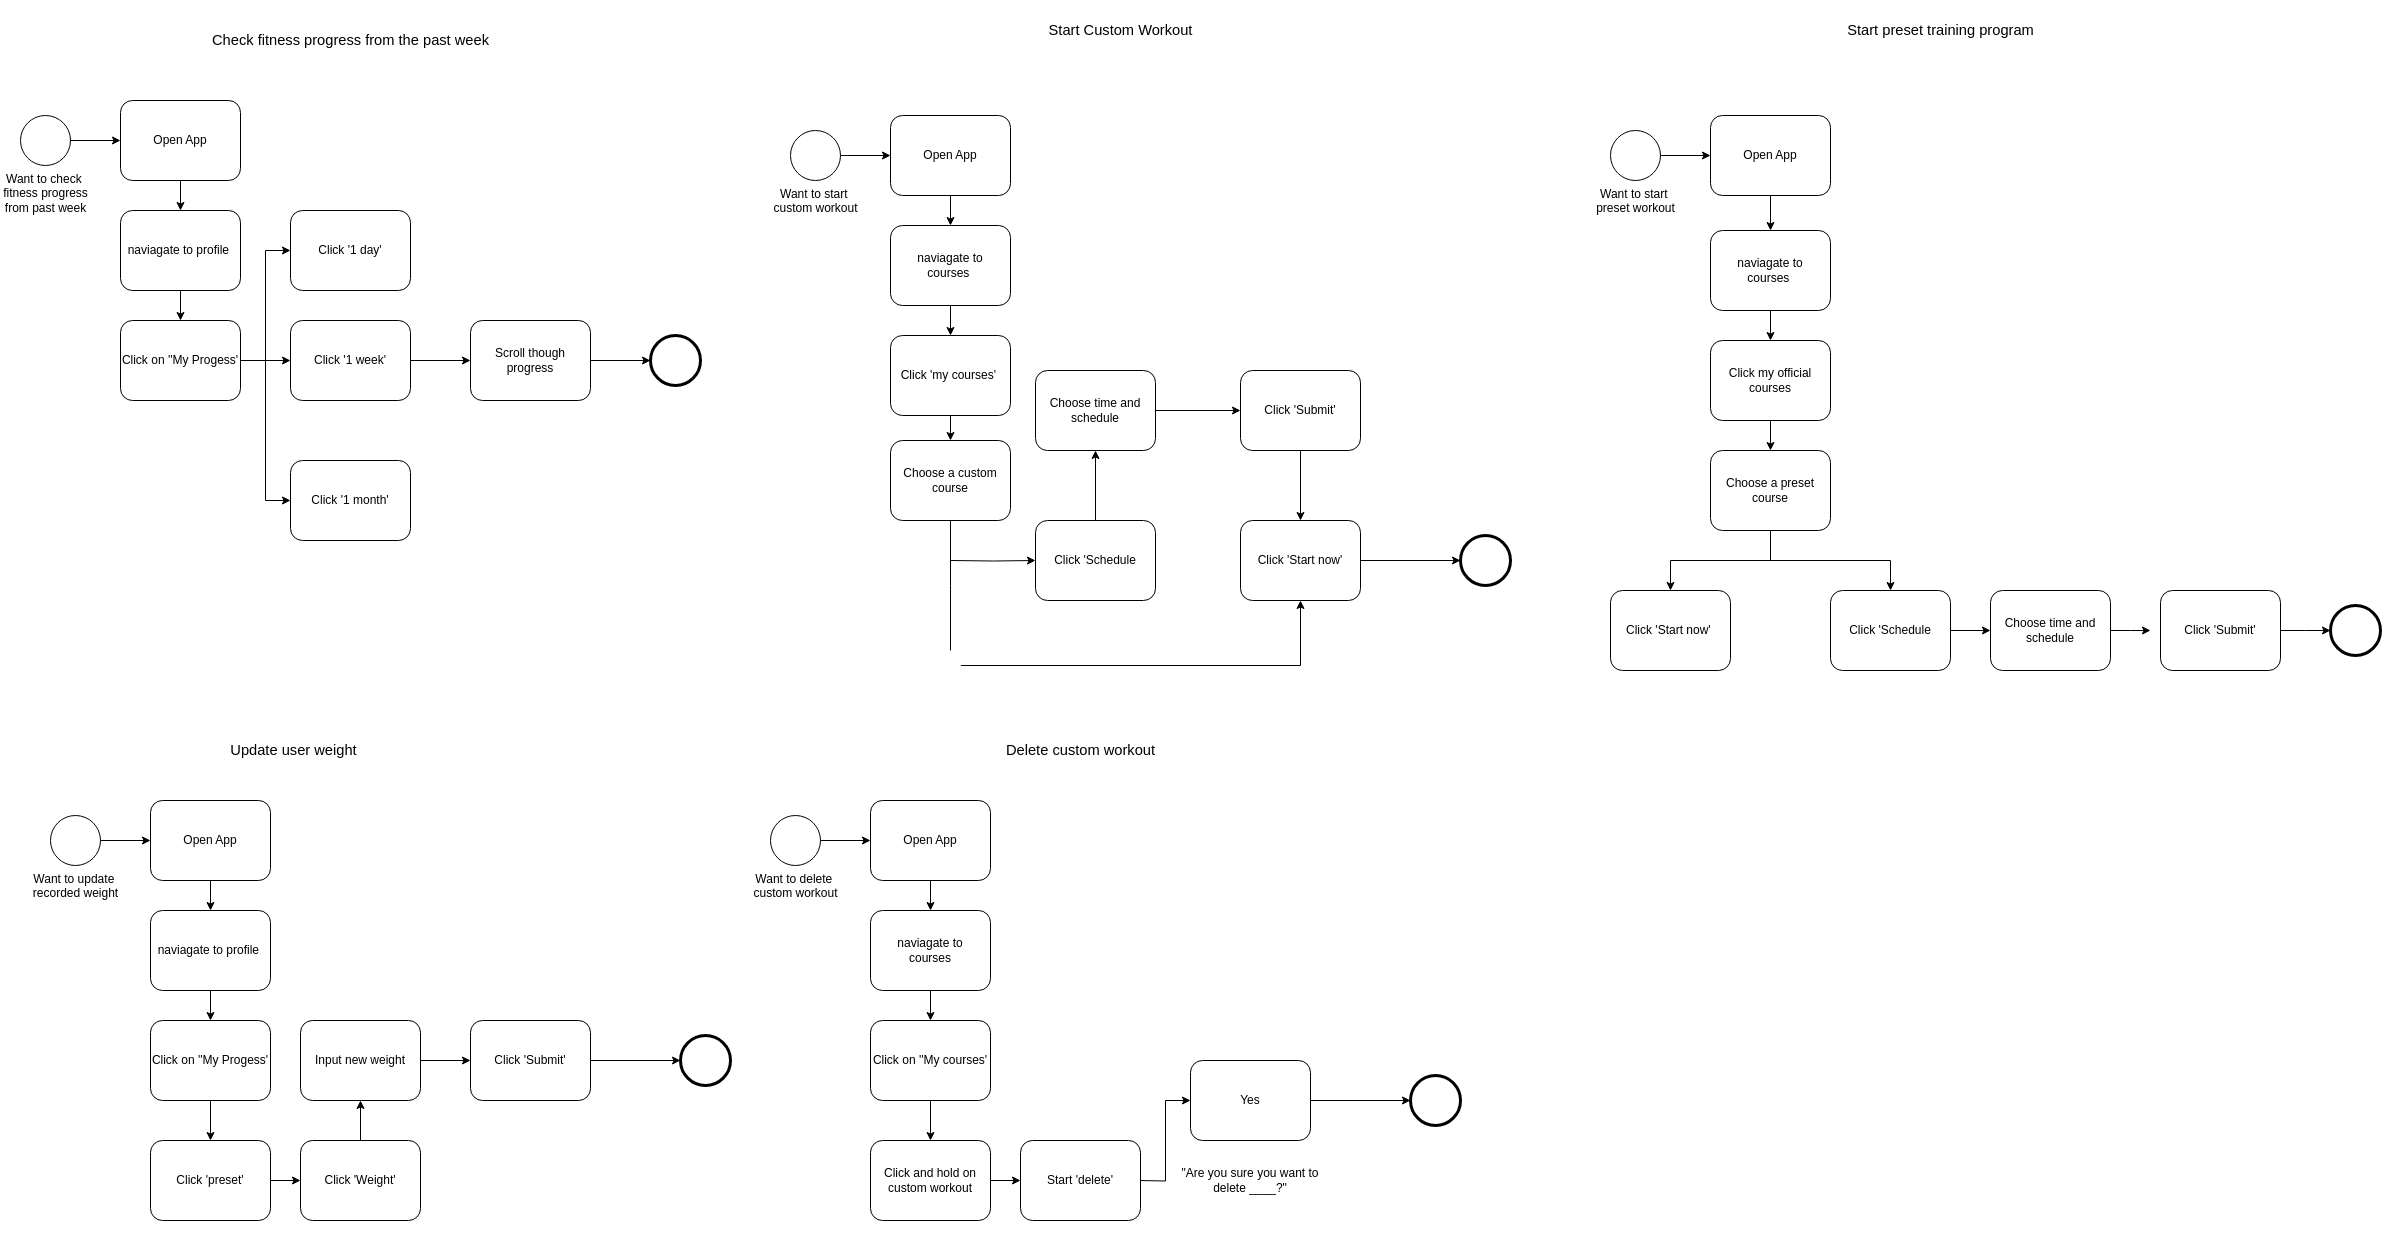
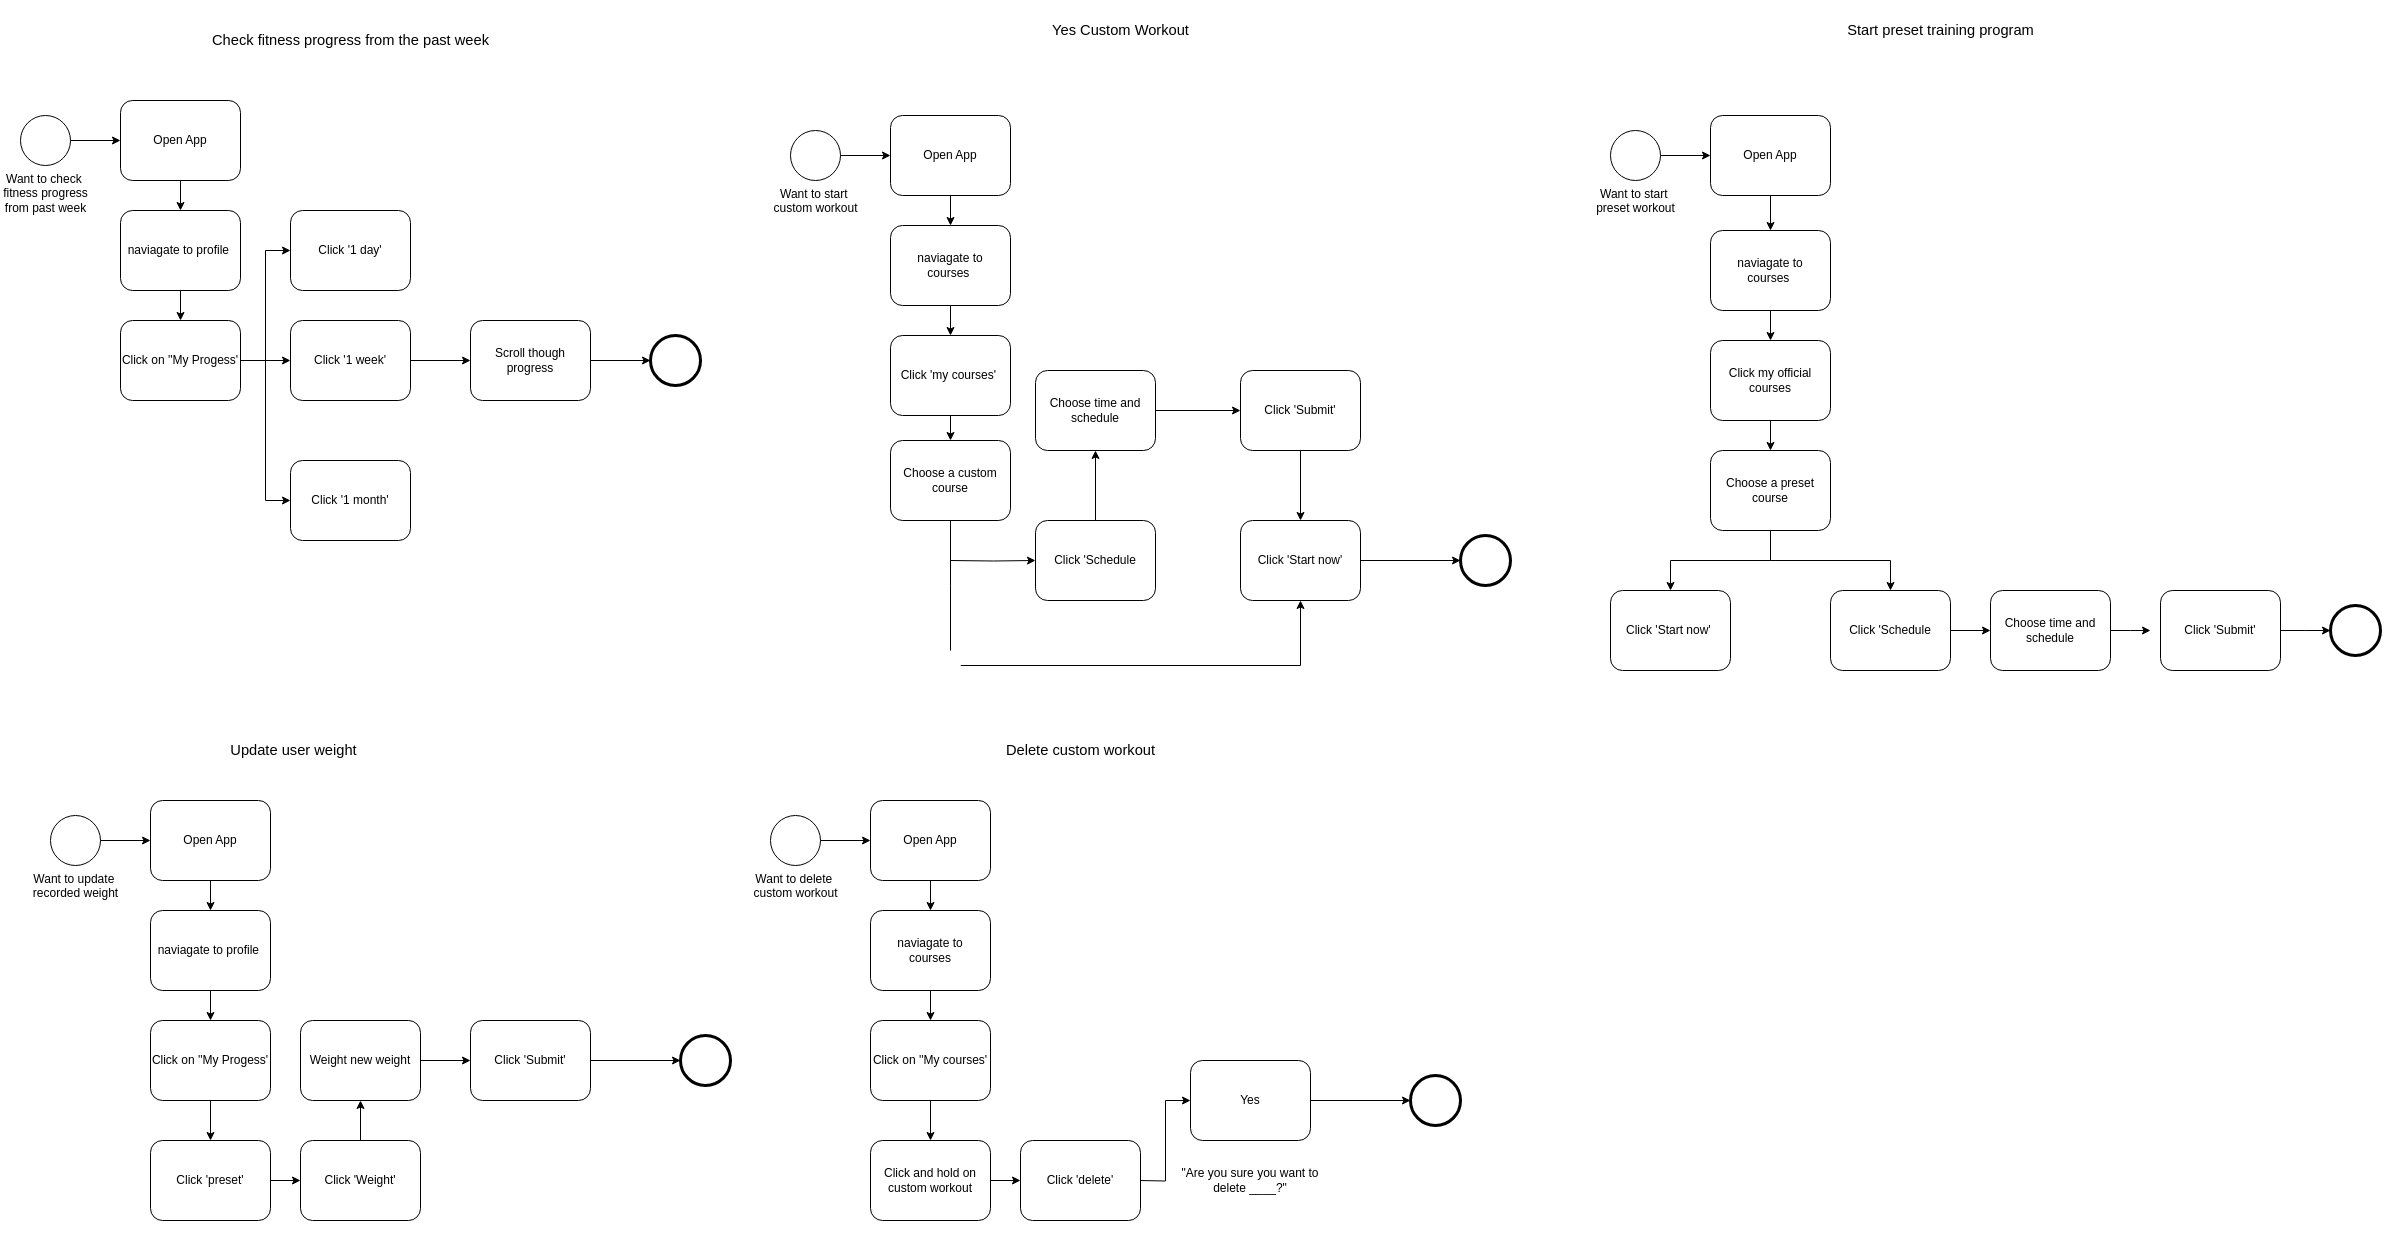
(1121, 31) -> (1121, 31)
(361, 1061) -> (361, 1061)
(1081, 1181) -> (1081, 1181)
